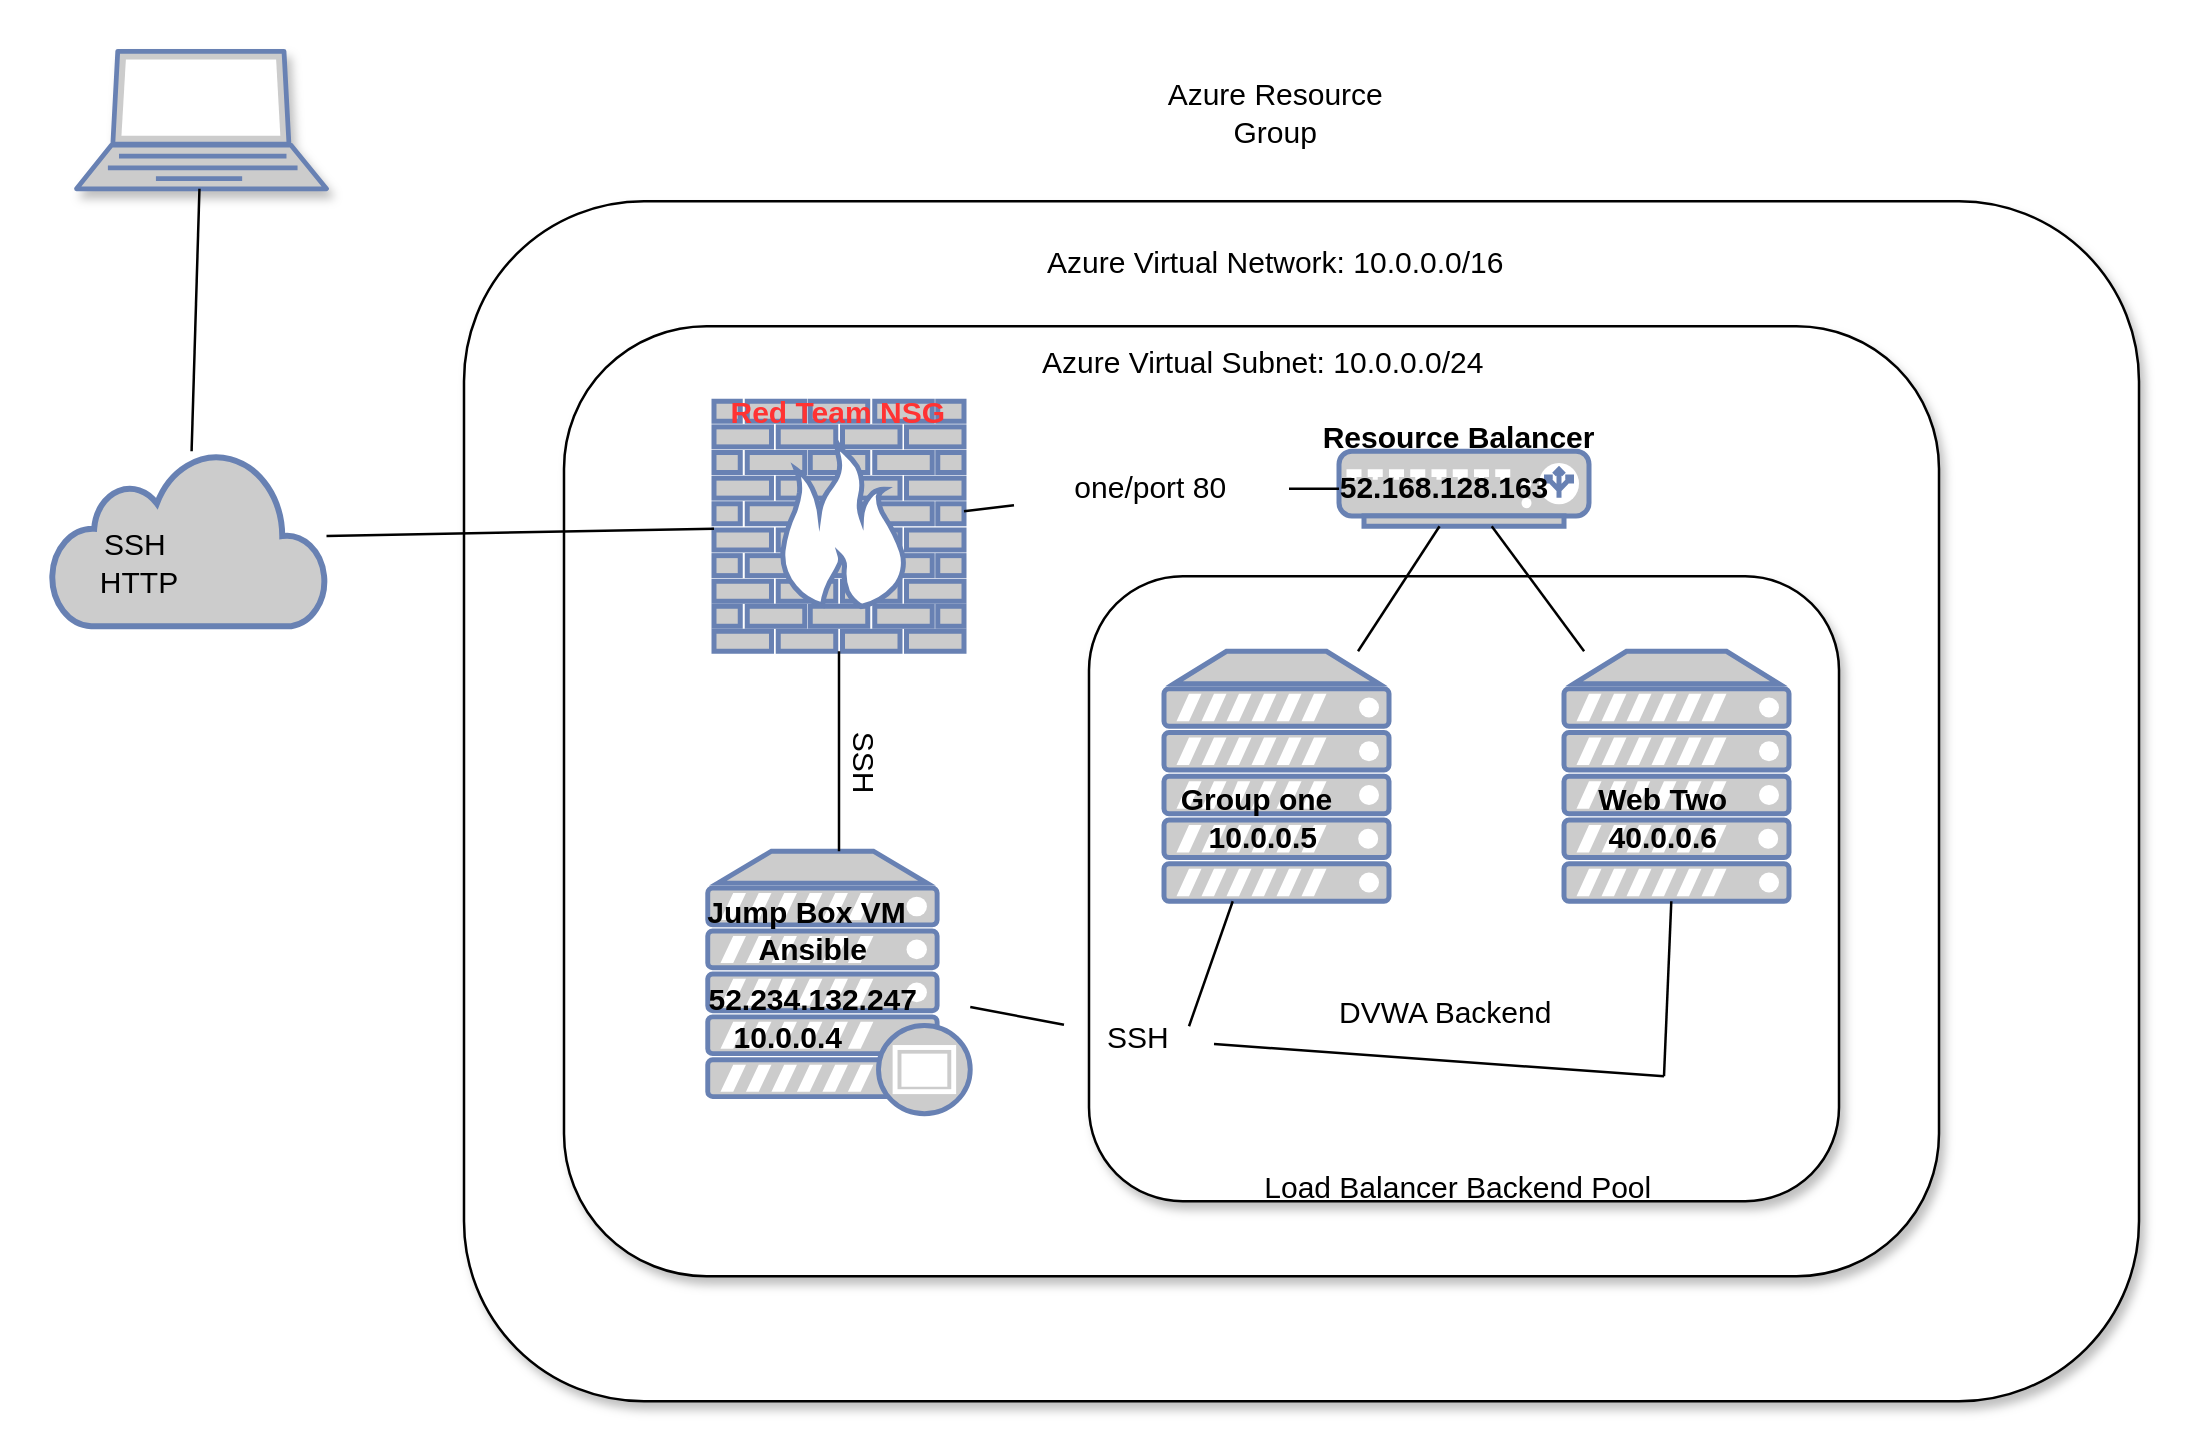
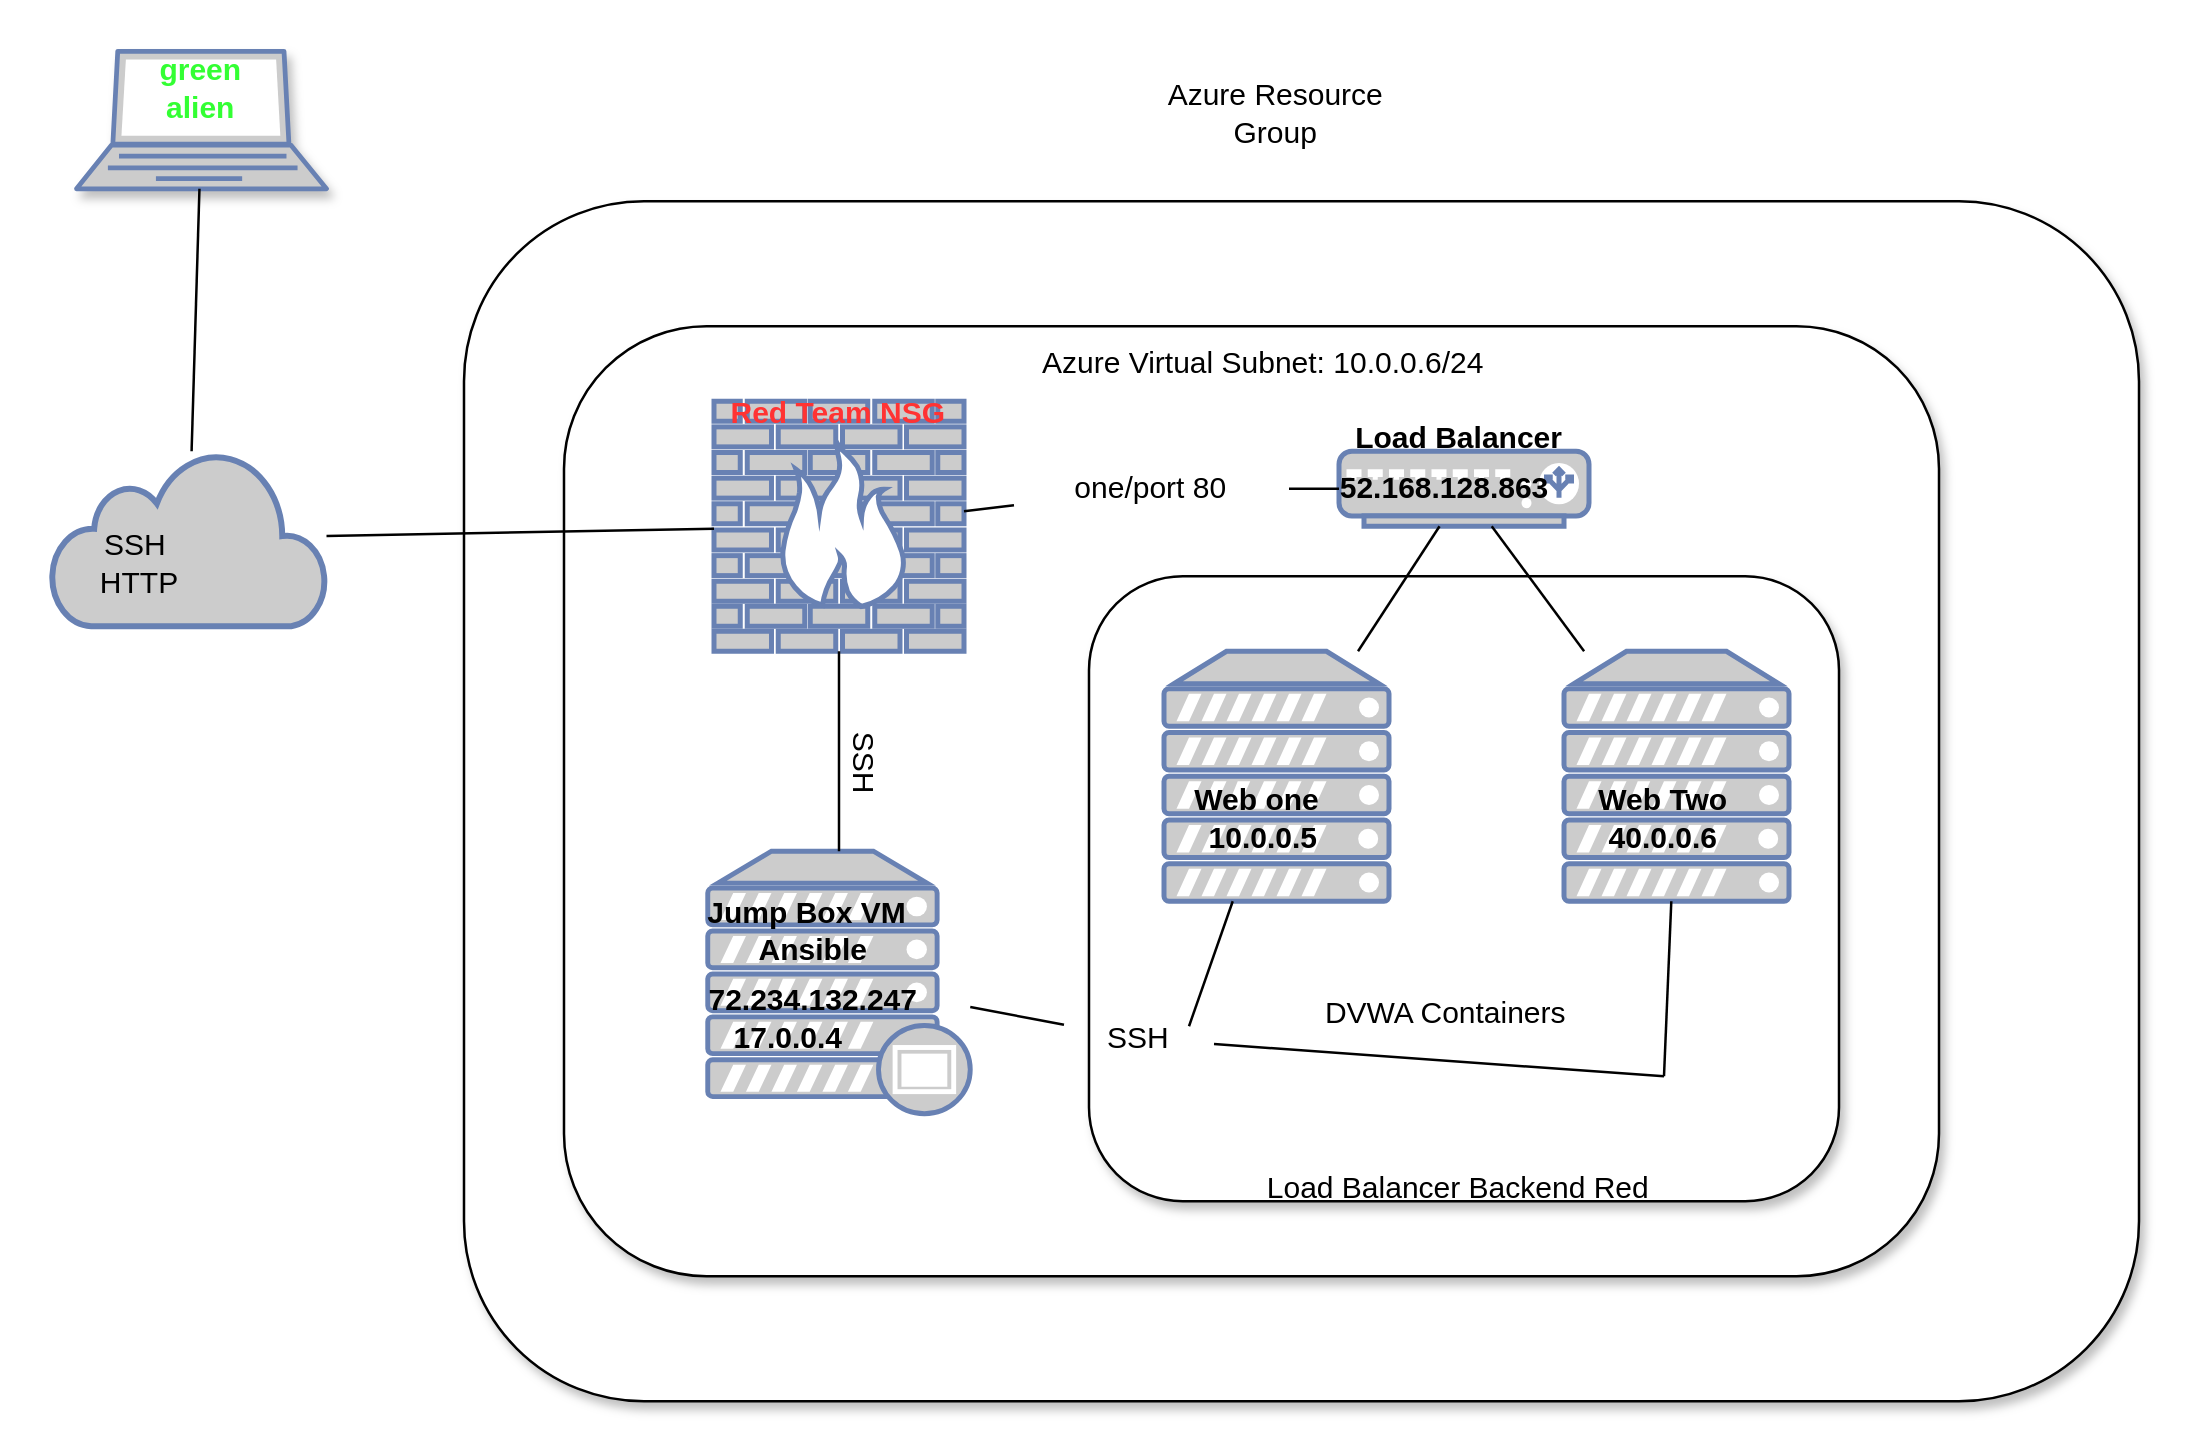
none -> (201, 89)
(1276, 264) -> none
(1264, 364) -> (1264, 364)
(1464, 439) -> (1464, 439)
(1445, 489) -> (1445, 489)
(1258, 801) -> (1258, 801)
(814, 1001) -> (814, 1001)
(1446, 1014) -> (1446, 1014)
(789, 1039) -> (789, 1039)
(1459, 1189) -> (1459, 1189)
